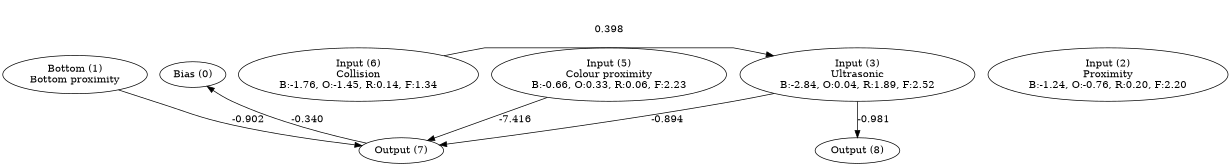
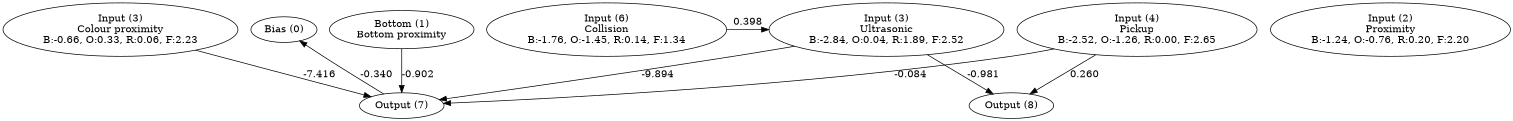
none -> (1137, 30)
(609, 75) -> (120, 30)
(668, 120) -> (658, 75)
